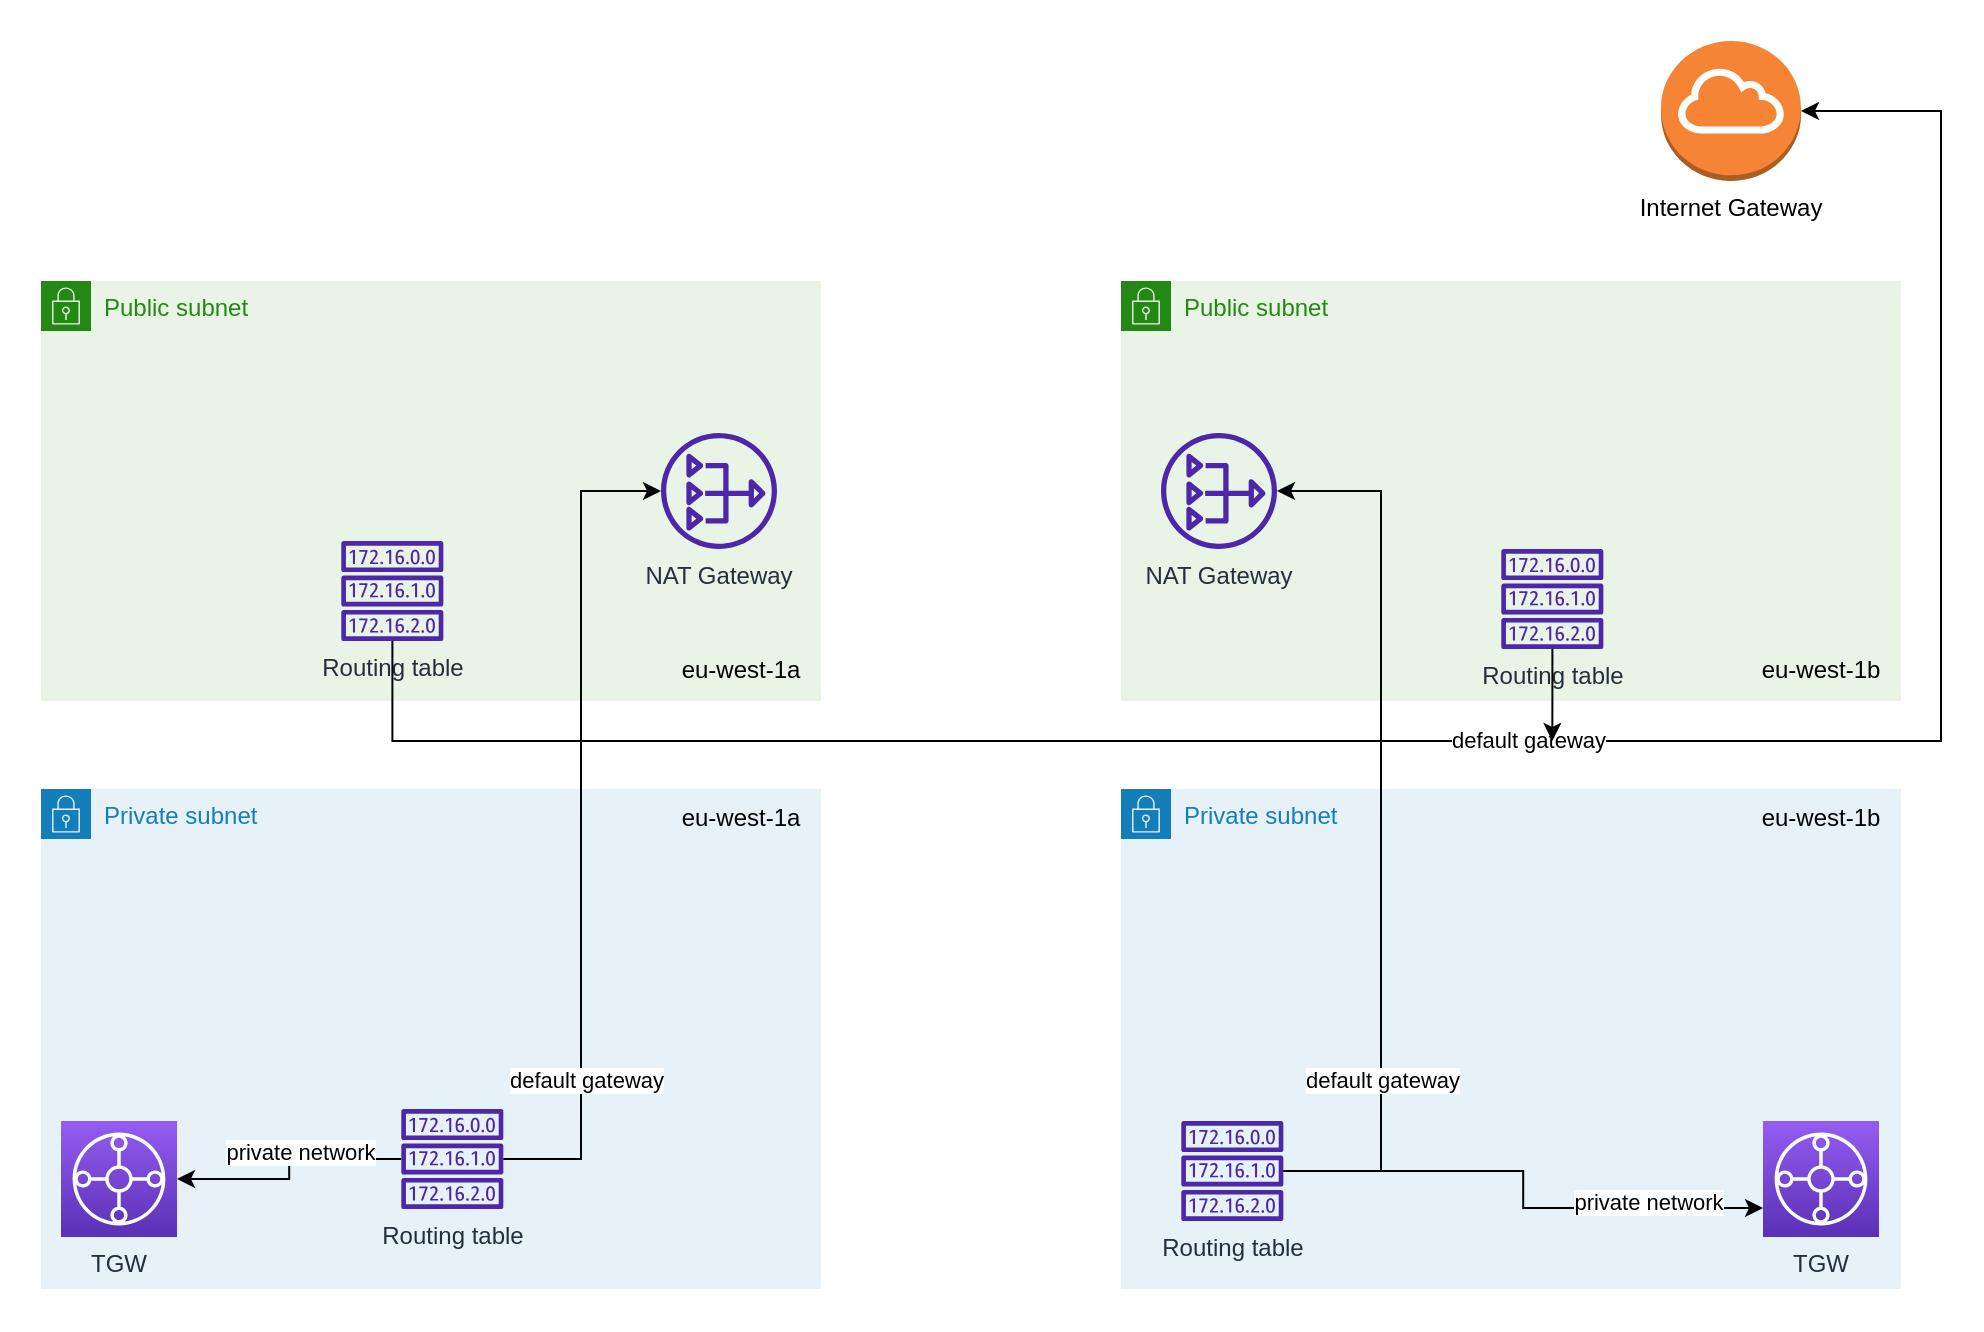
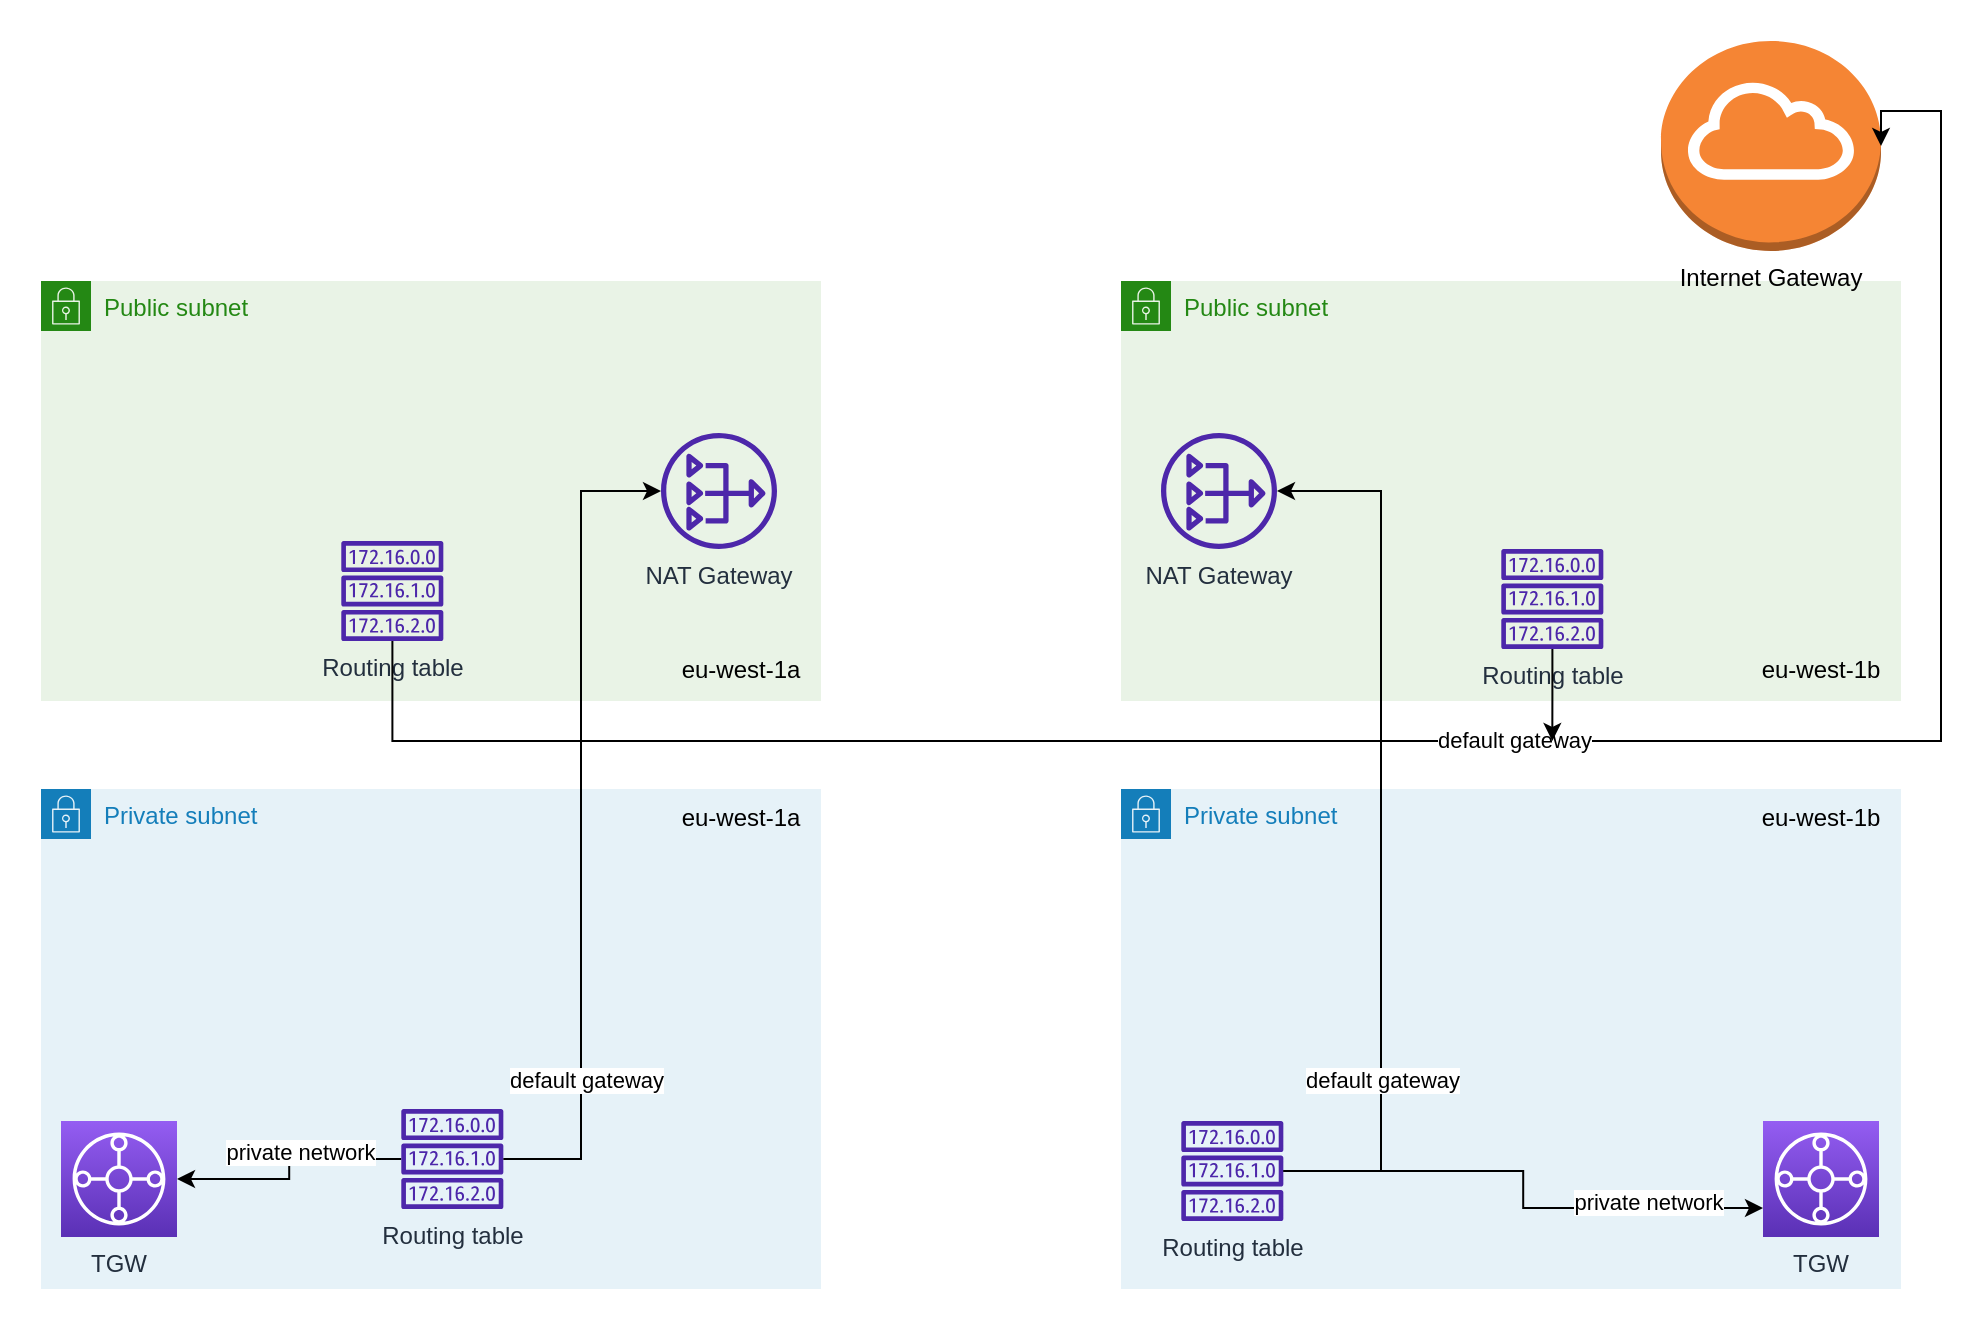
(1731, 111) -> (1771, 146)
